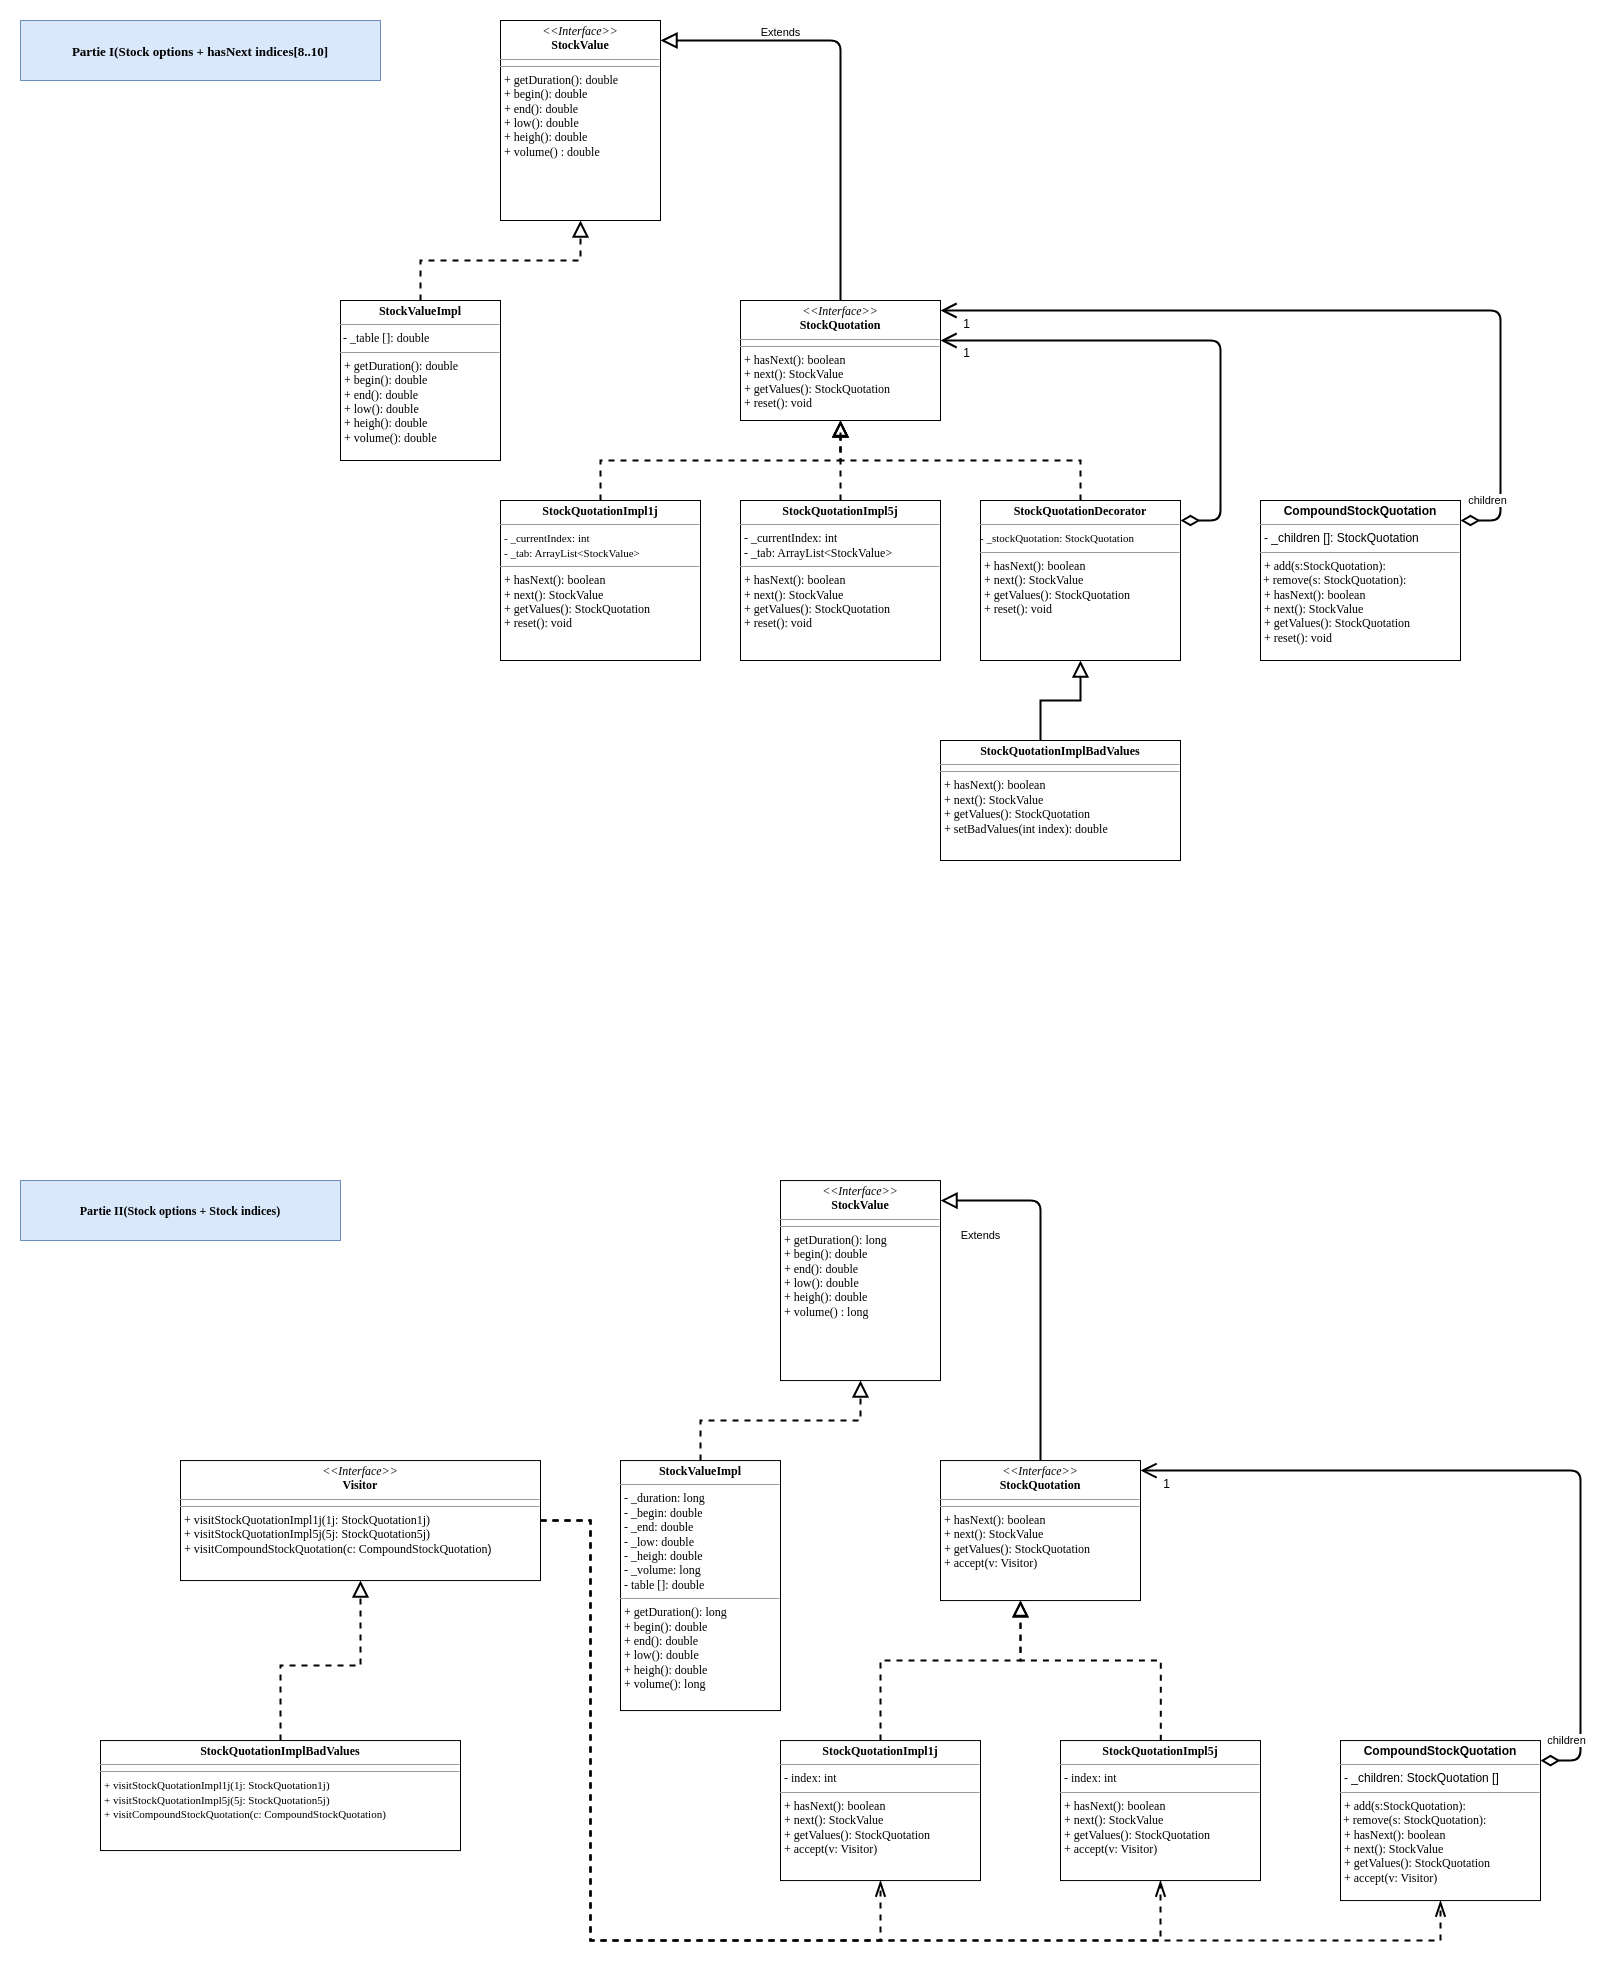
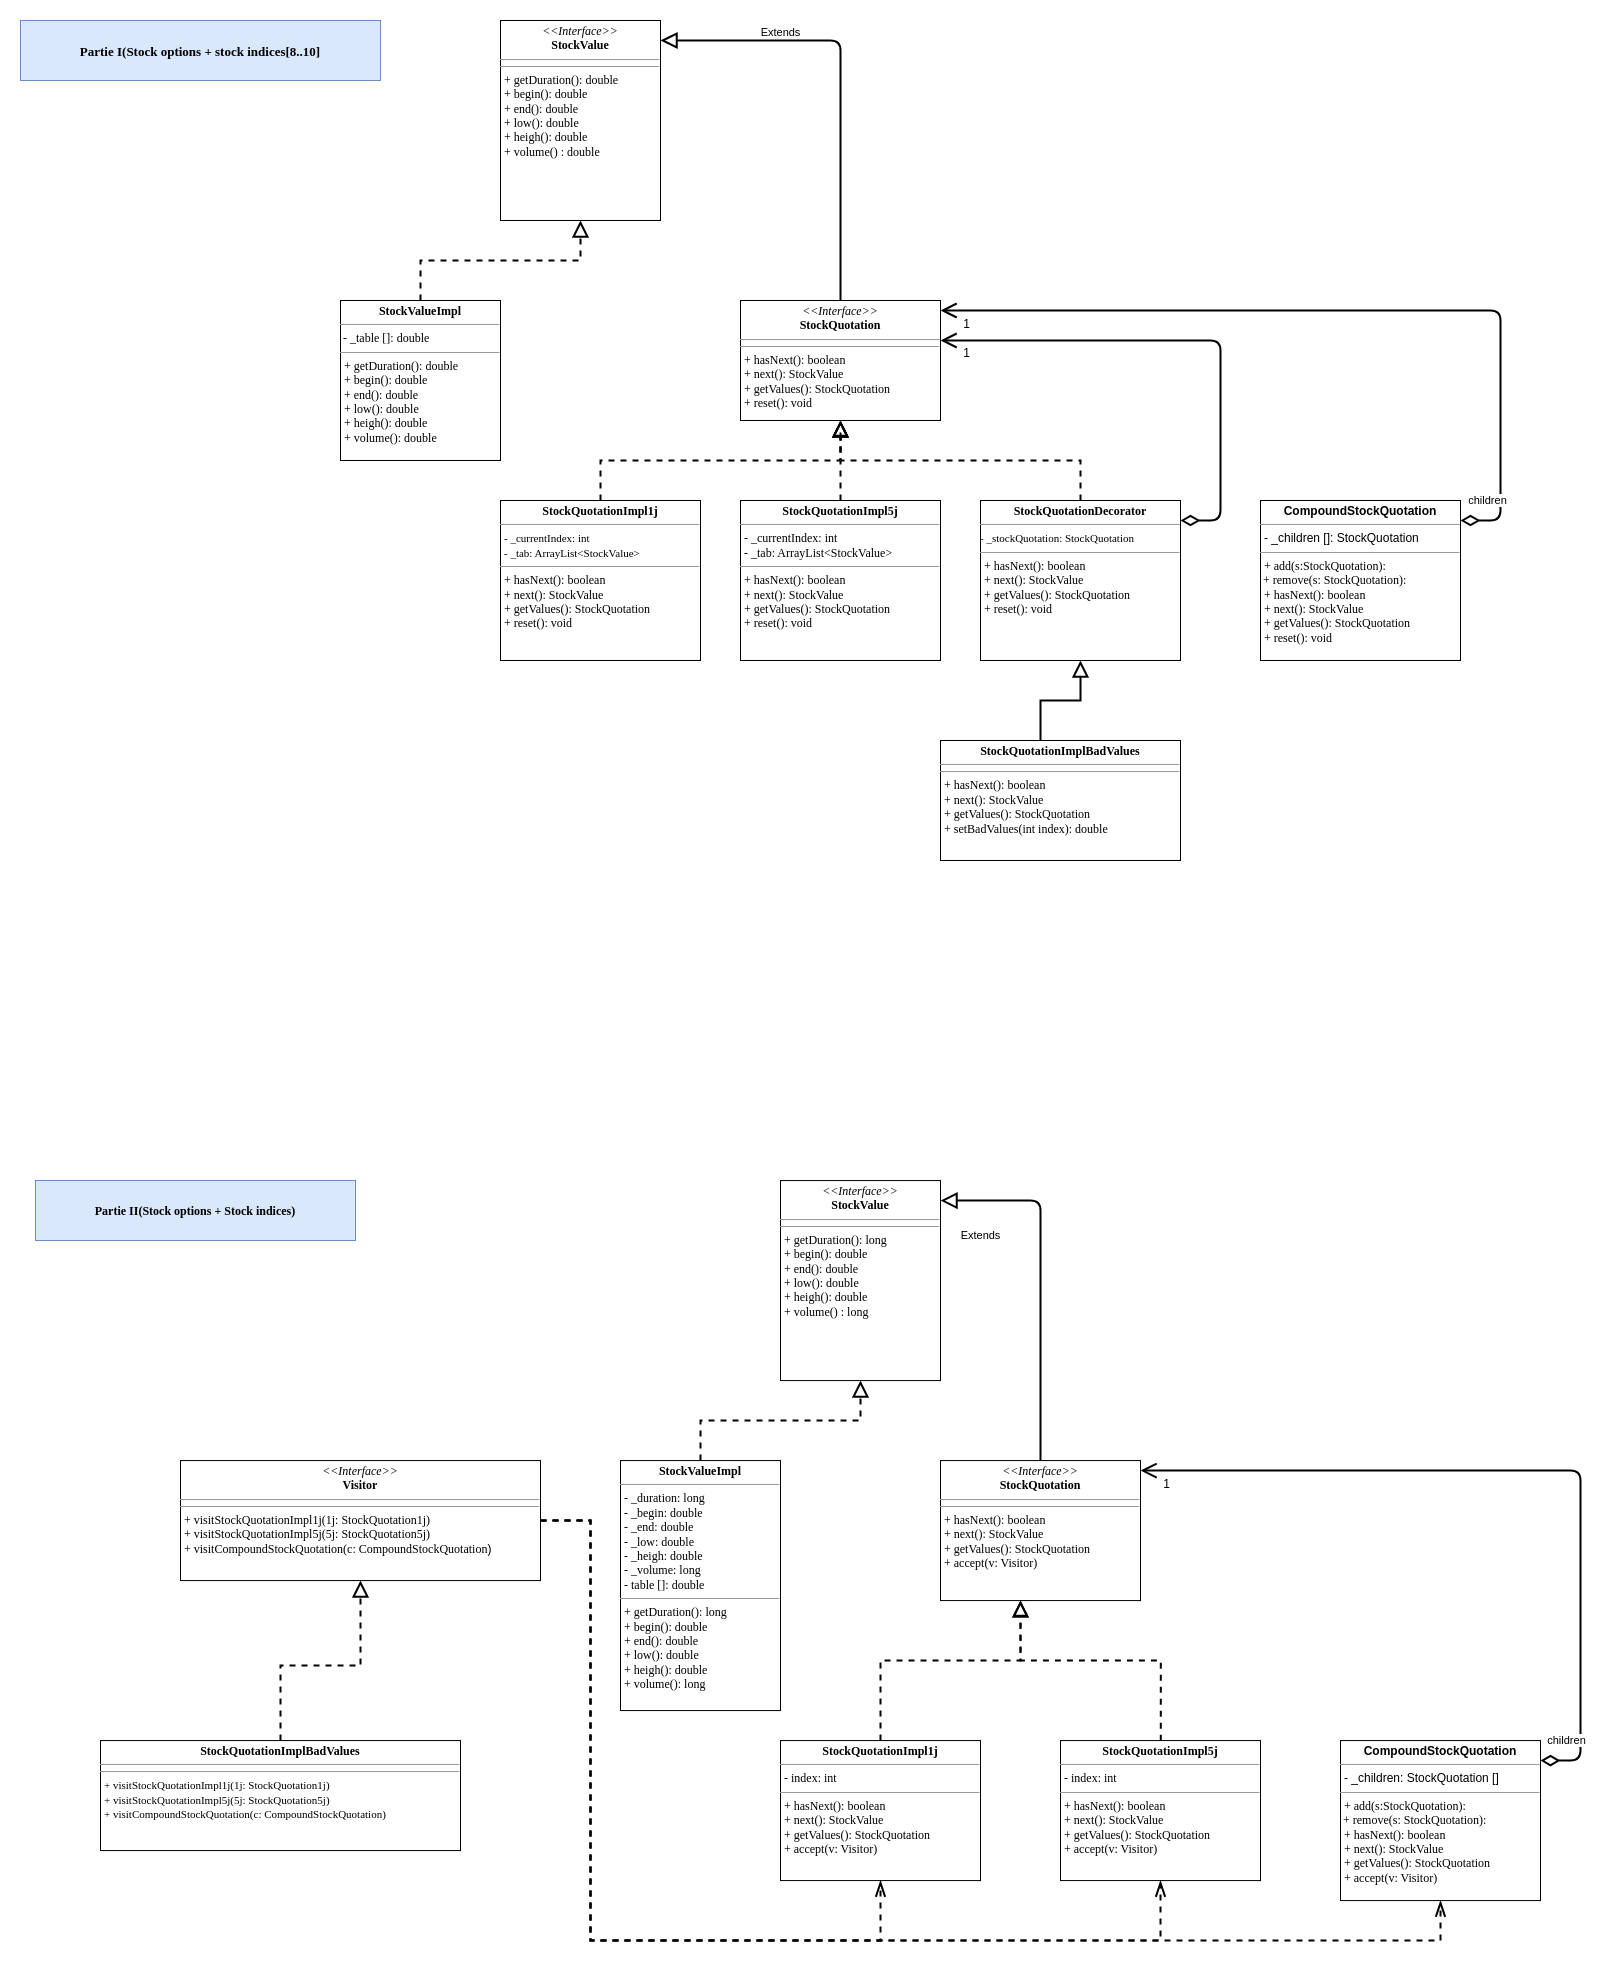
(200, 51) -> (200, 51)
(181, 1211) -> (196, 1211)
